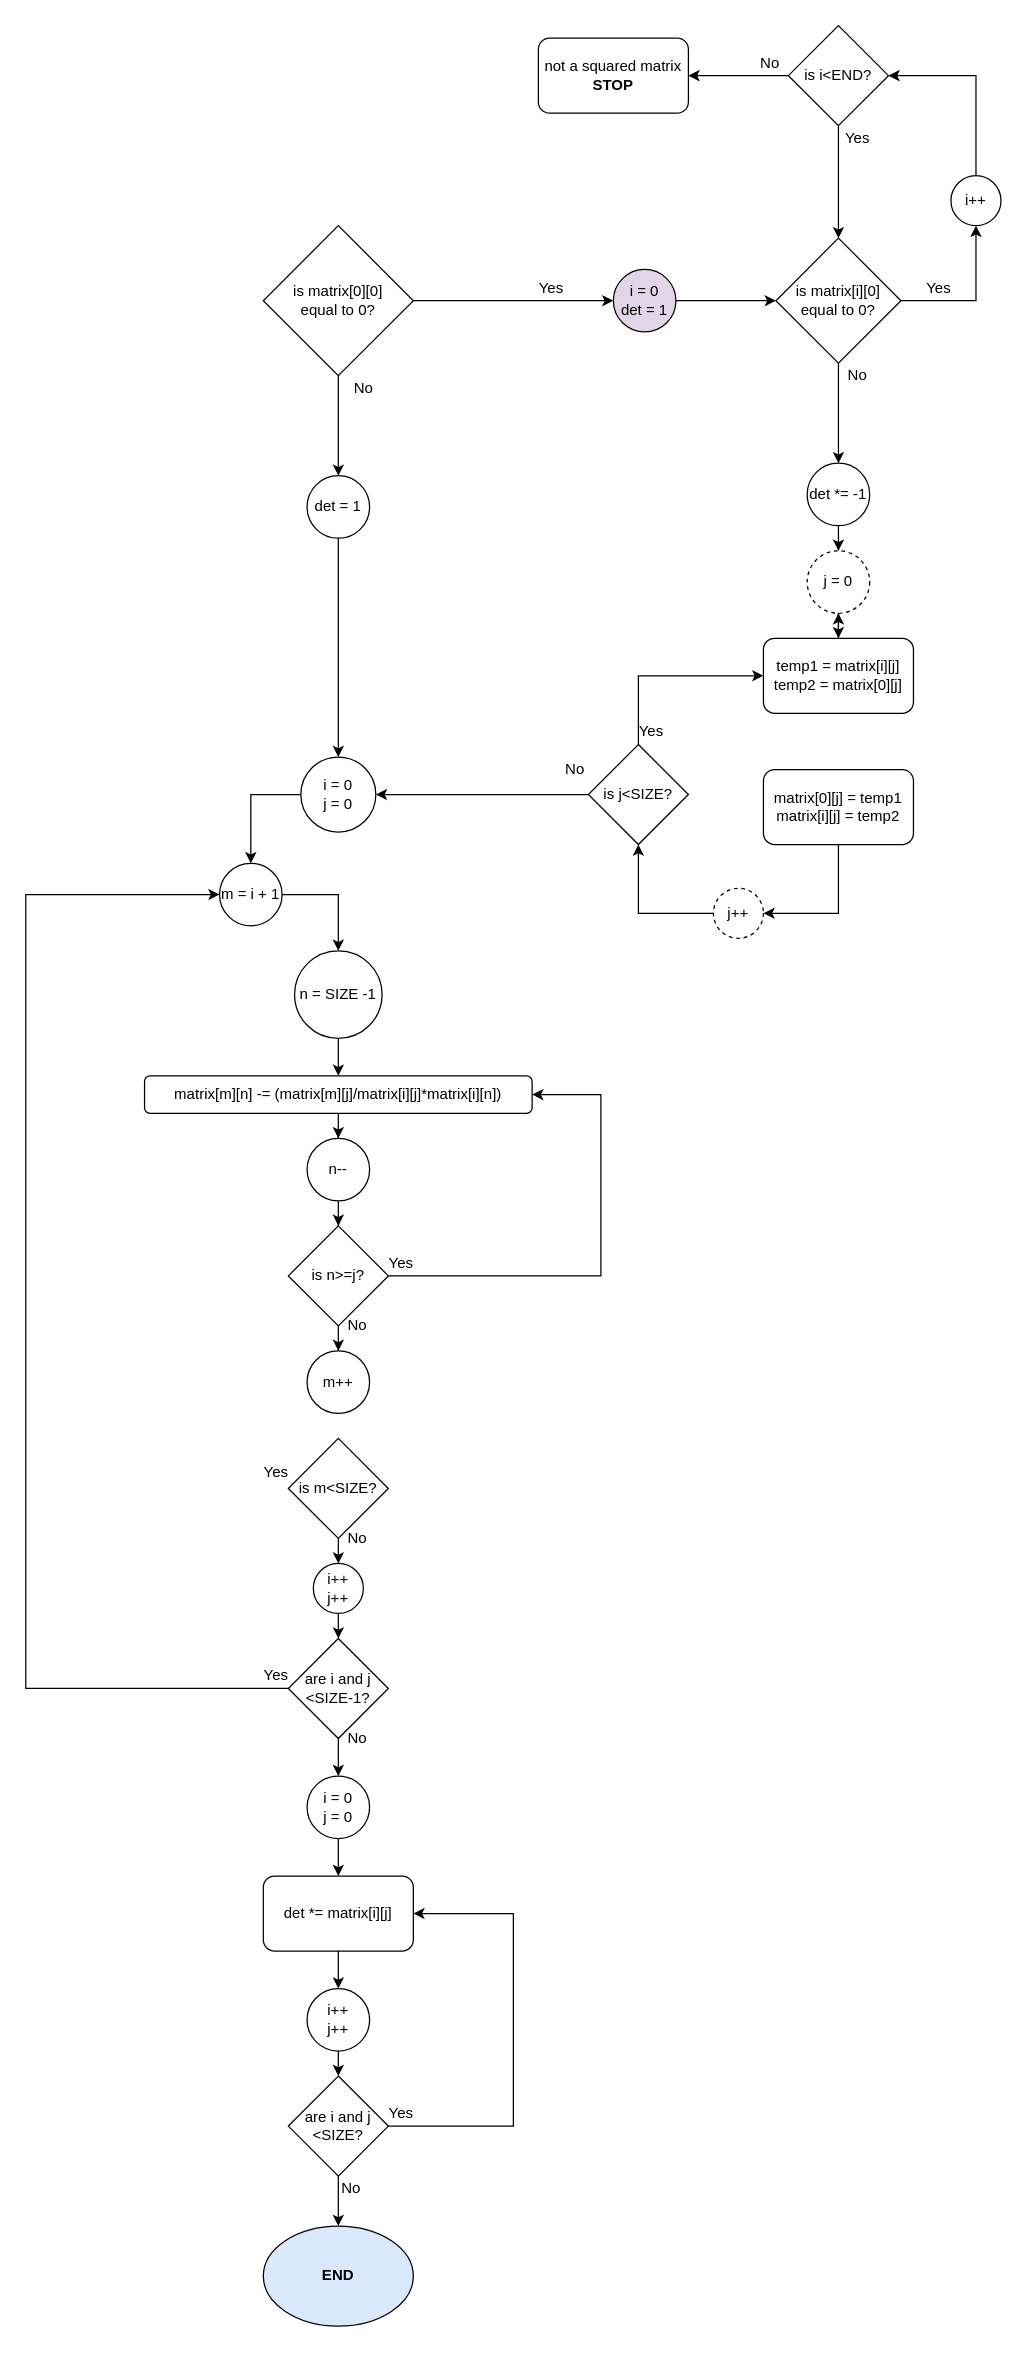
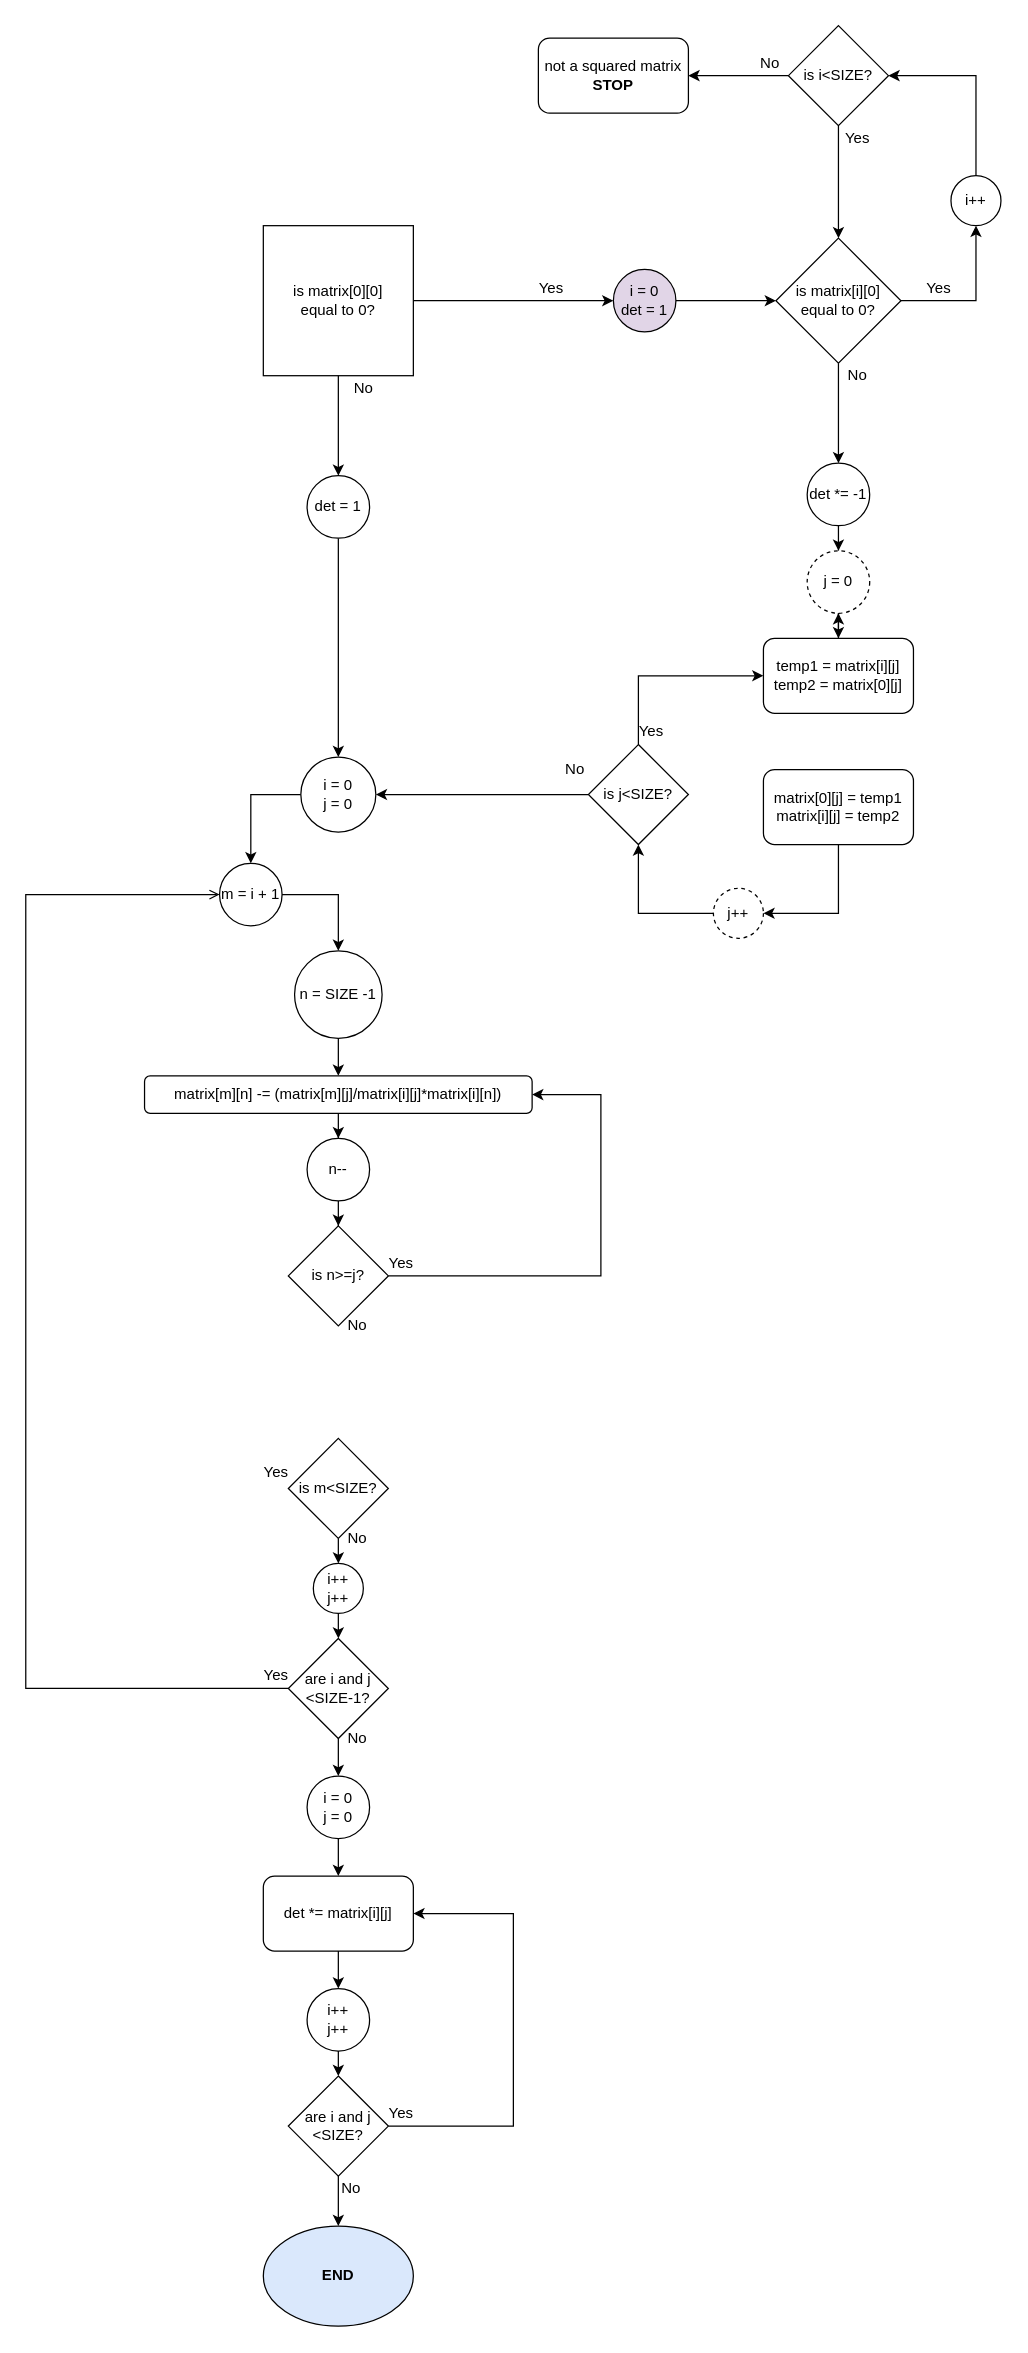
(838, 76) -> (838, 76)
(338, 301) -> (338, 301)
(209, 894) -> (212, 894)
(338, 1343) -> none
(338, 1382) -> none
